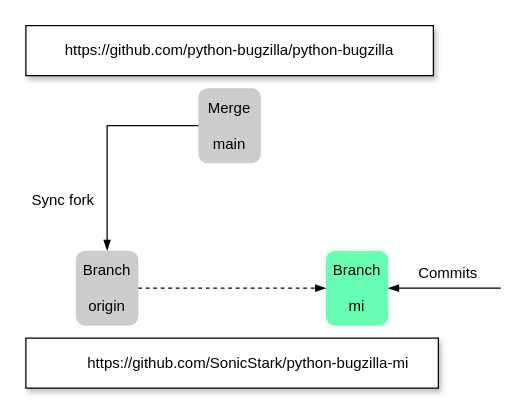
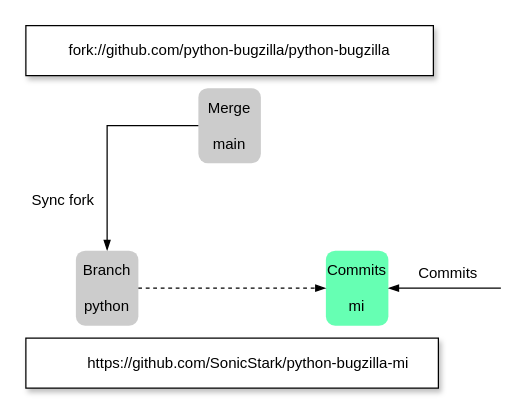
(229, 51) -> (229, 51)
(107, 288) -> (107, 288)
(357, 288) -> (357, 288)
